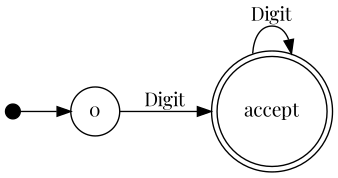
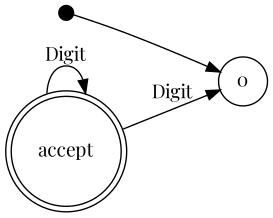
(158, 111) -> (165, 112)
